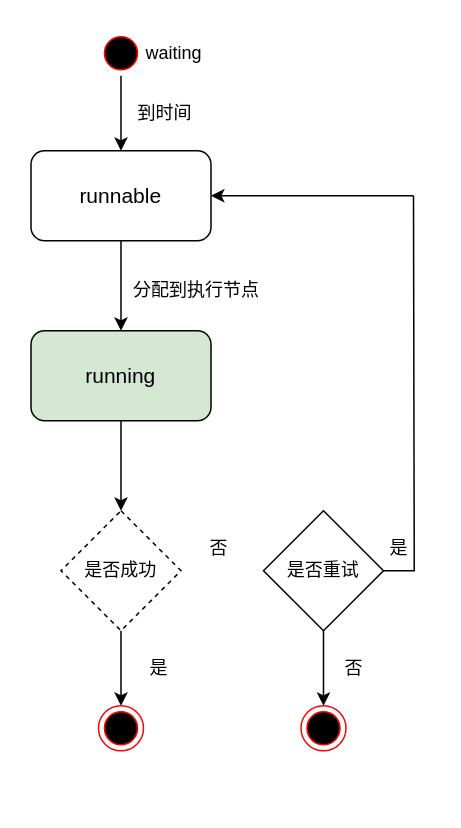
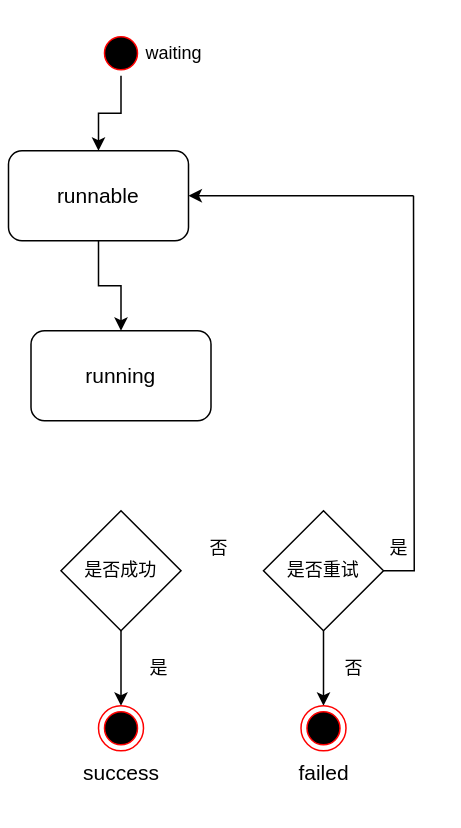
(164, 113) -> none
(121, 196) -> (98, 196)
(196, 290) -> none
(121, 376) -> (121, 376)
(121, 461) -> none
(121, 571) -> (121, 571)
none -> (121, 773)
none -> (323, 773)
